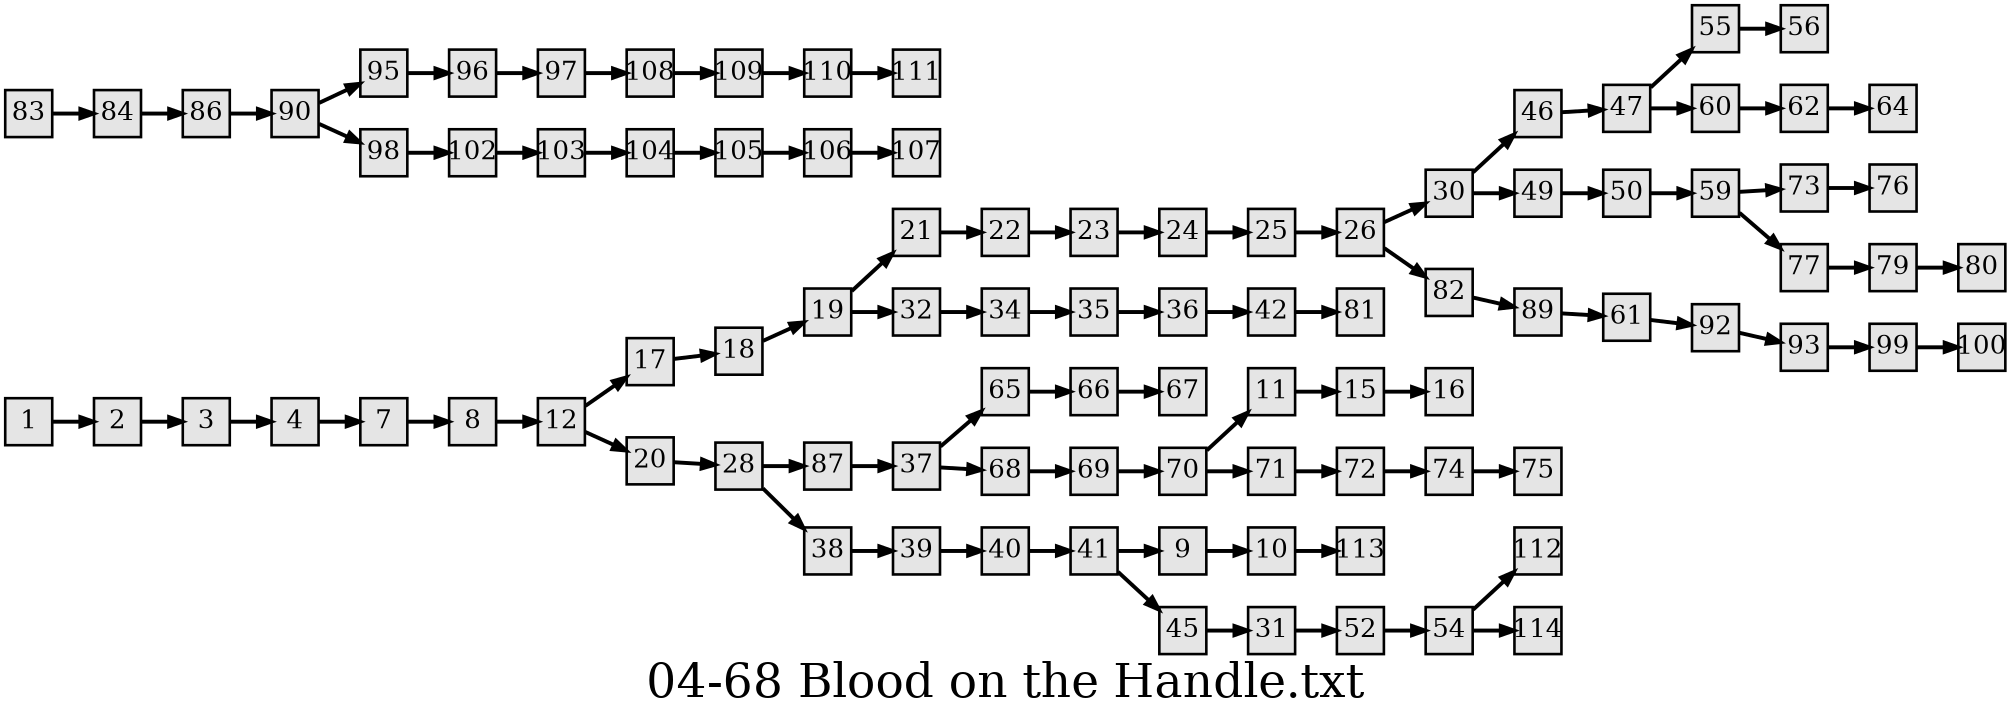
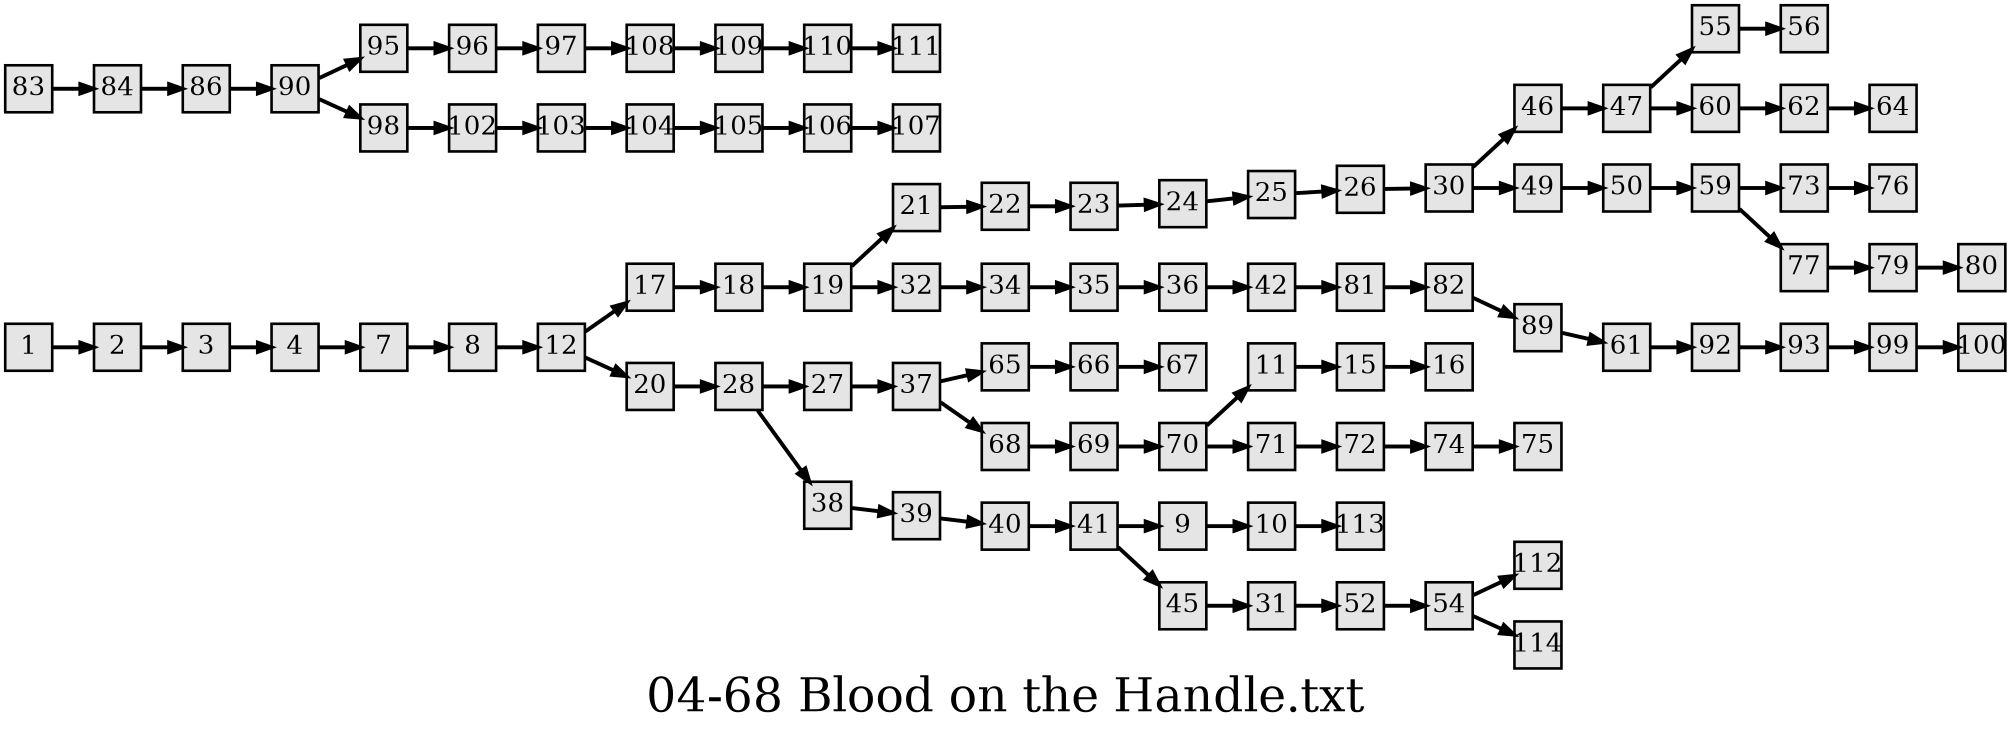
(1399, 258) -> (1398, 287)
(828, 466) -> (828, 386)
